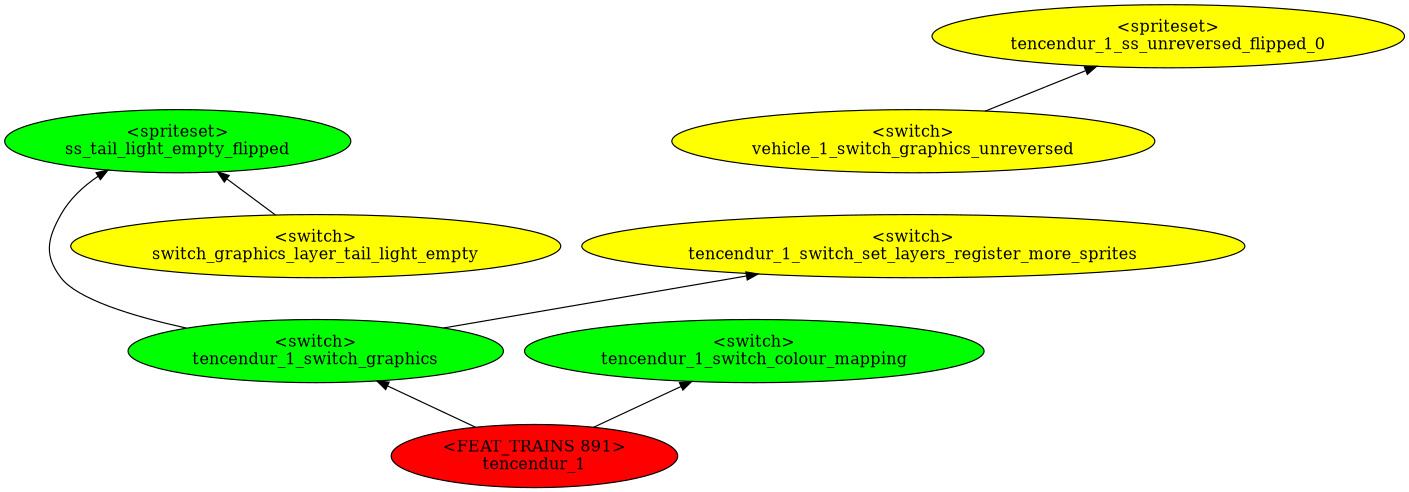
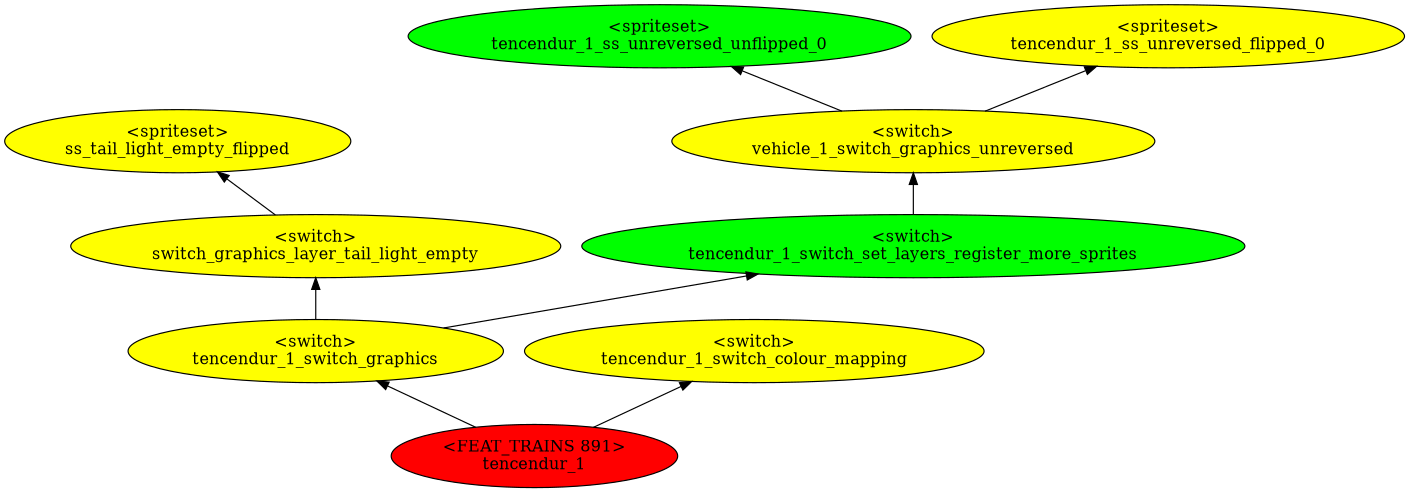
none -> (660, 36)
(178, 141) -> (178, 141)
none -> (913, 199)
(913, 246) -> (913, 246)
(66, 283) -> (316, 304)
(316, 351) -> (316, 351)
(754, 351) -> (754, 351)
